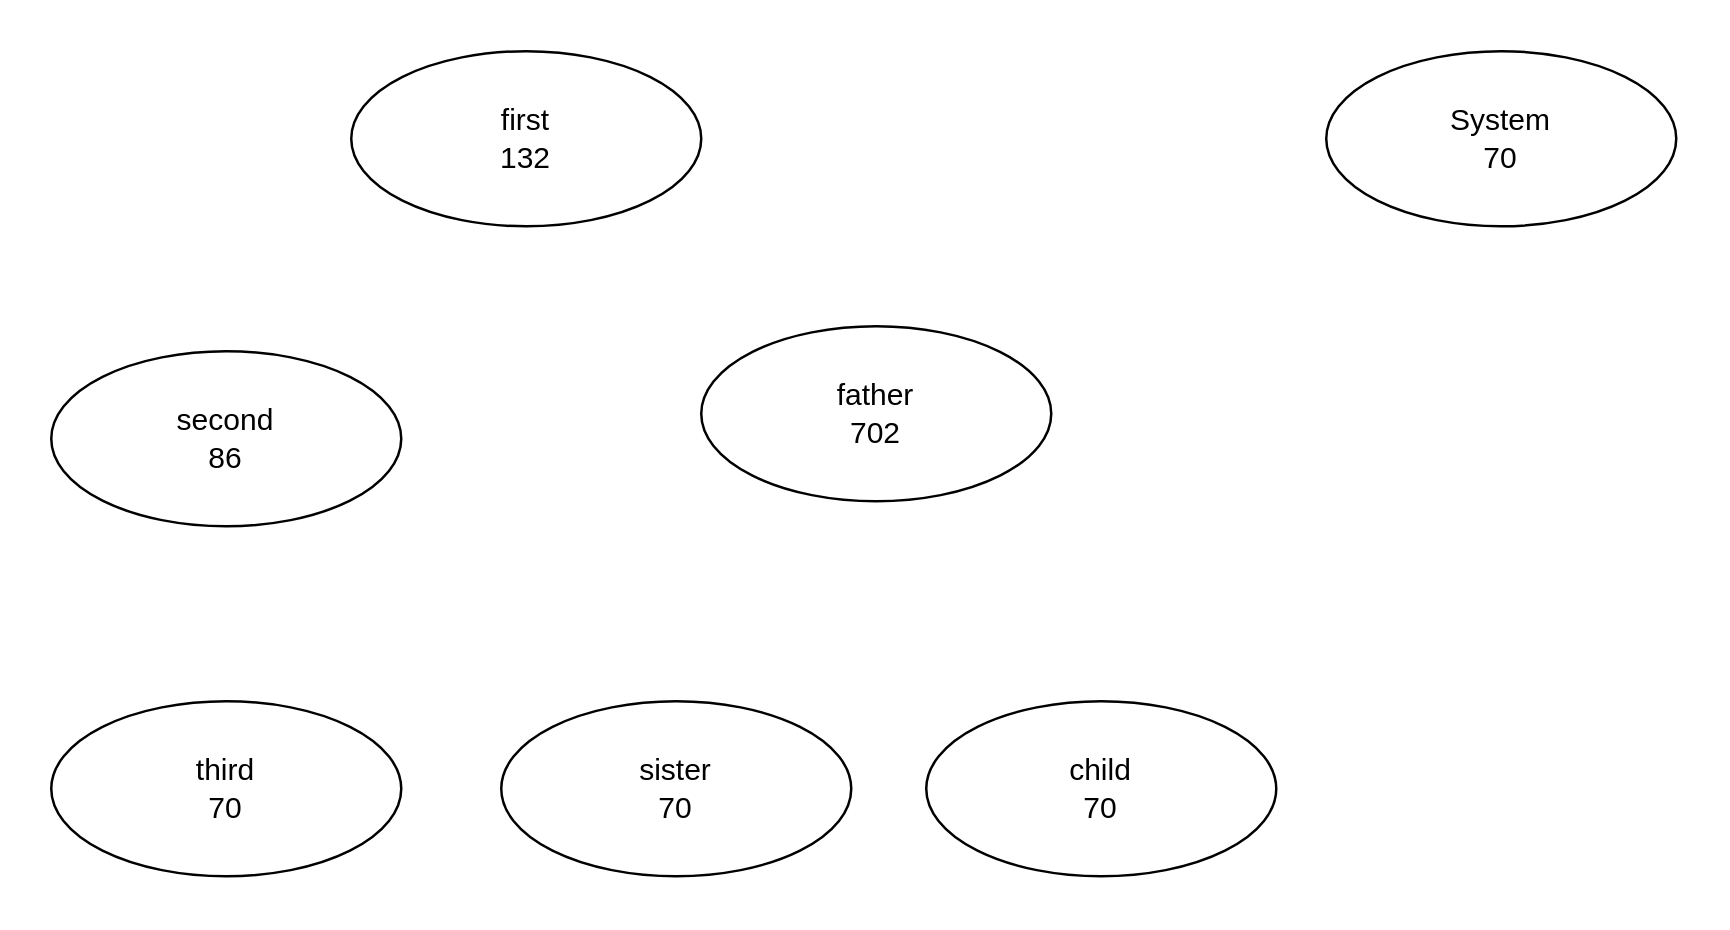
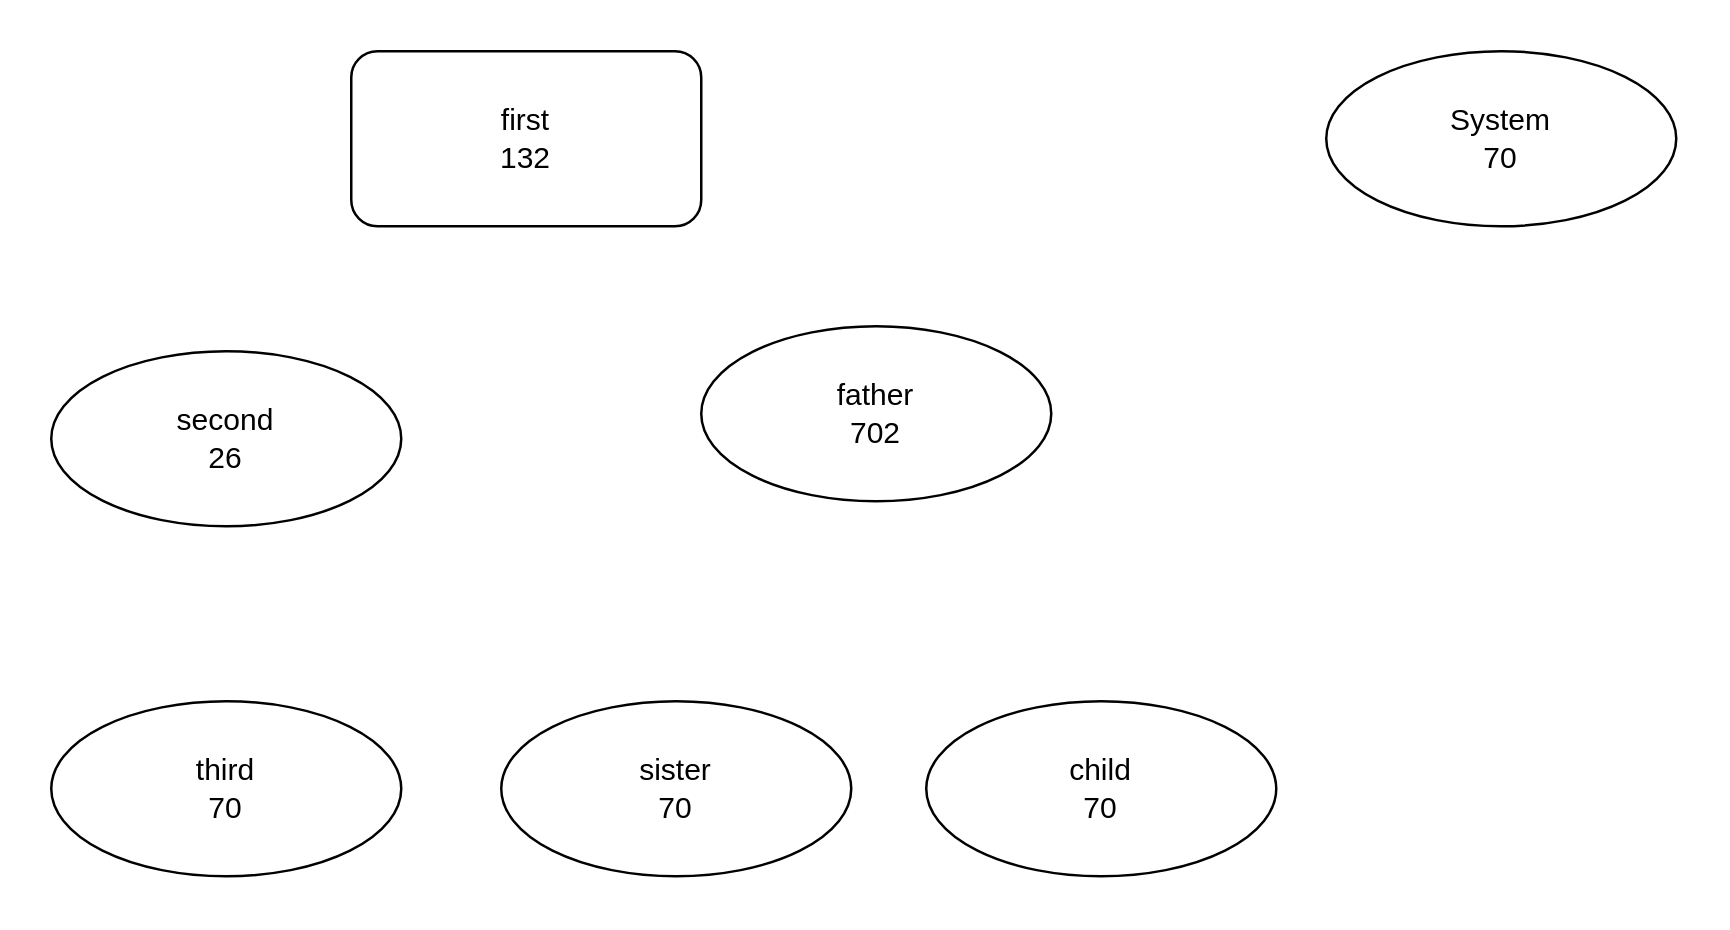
(526, 139) -> (526, 139)
(226, 439) -> (226, 439)
